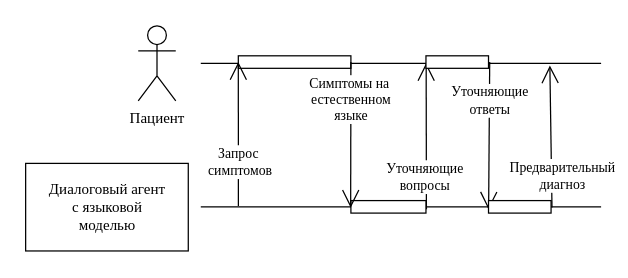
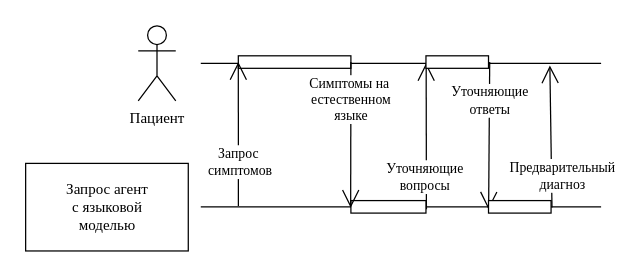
(108, 207) -> (108, 207)
